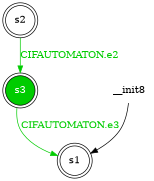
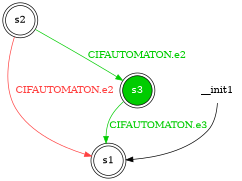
(129, 90) -> (217, 90)
none -> (19, 113)
